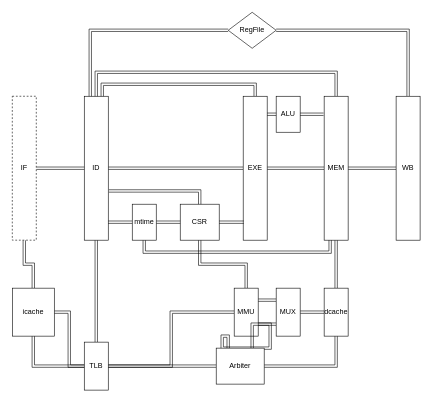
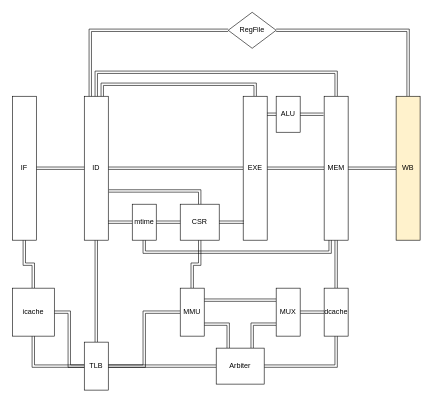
(24, 168) -> (24, 168)
(408, 168) -> (408, 168)
(246, 312) -> (192, 312)
